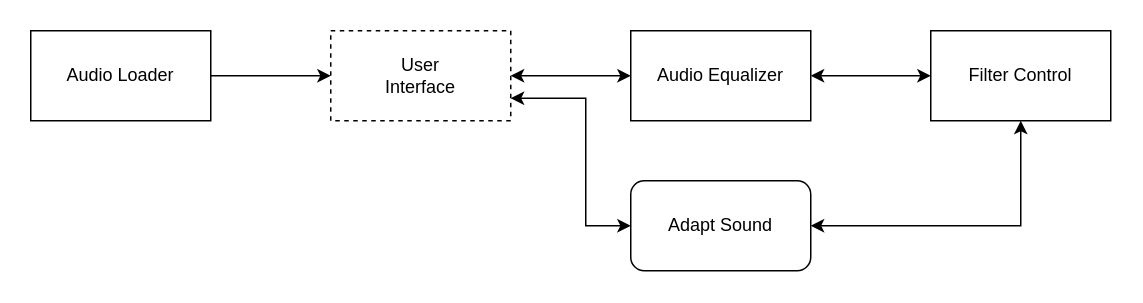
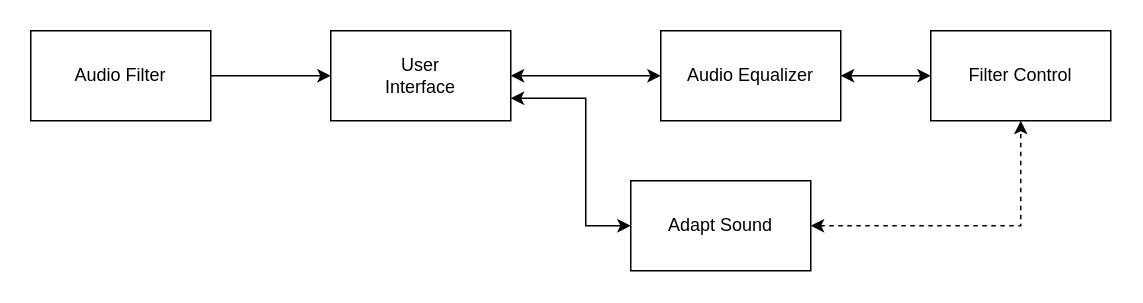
(121, 76) -> (121, 76)
(421, 76) -> (421, 76)
(721, 76) -> (751, 76)
(721, 226) -> (721, 226)
(970, 226) -> (970, 226)
